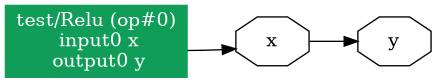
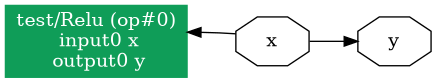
(205, 50) -> (218, 33)
